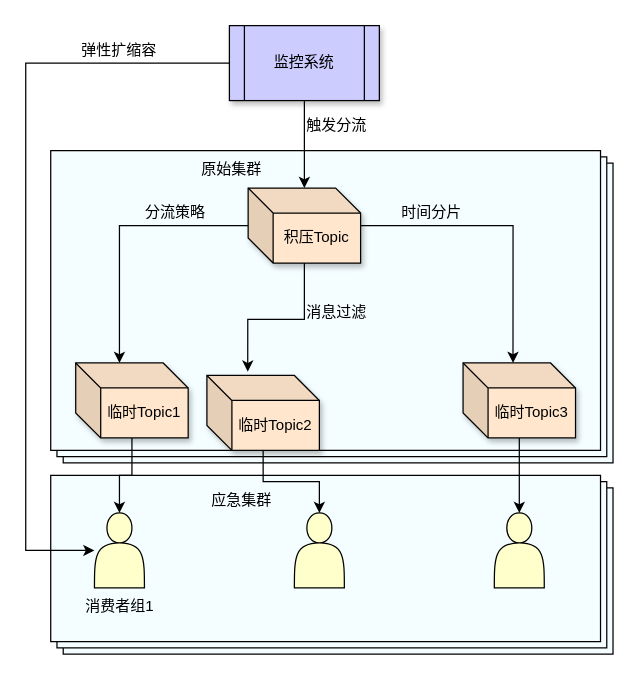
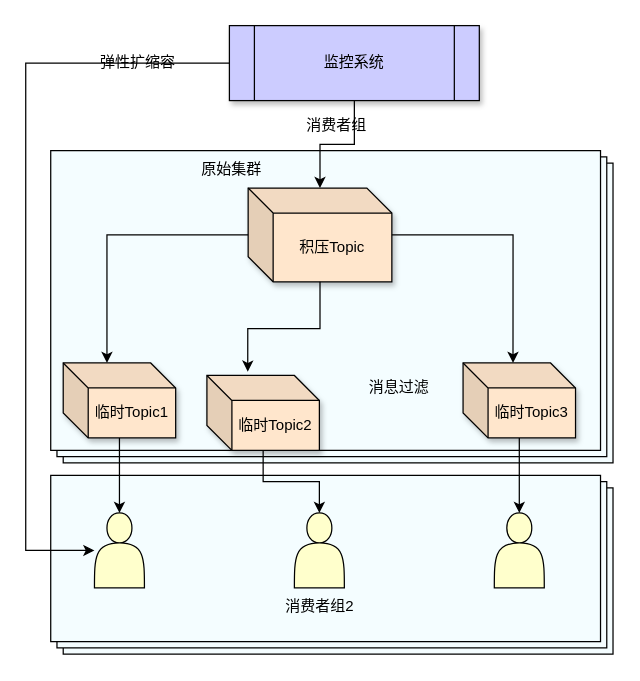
(119, 51) -> (138, 63)
(304, 63) -> (354, 63)
(337, 126) -> (337, 126)
(176, 213) -> none
(432, 213) -> none
(304, 226) -> (320, 235)
(337, 313) -> (399, 388)
(132, 401) -> (119, 401)
(241, 501) -> none
(119, 607) -> none
none -> (319, 607)
